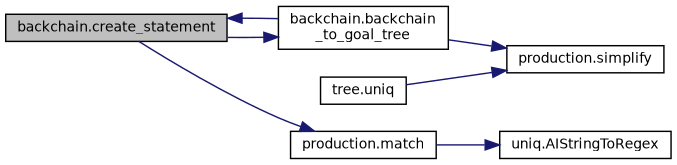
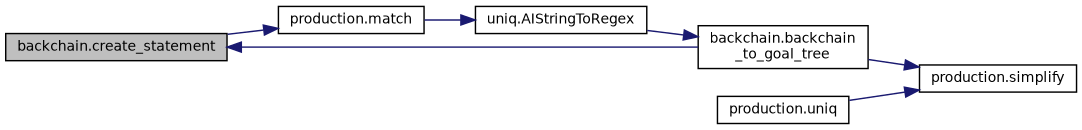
(246, 37) -> (665, 33)
(363, 91) -> (783, 110)
